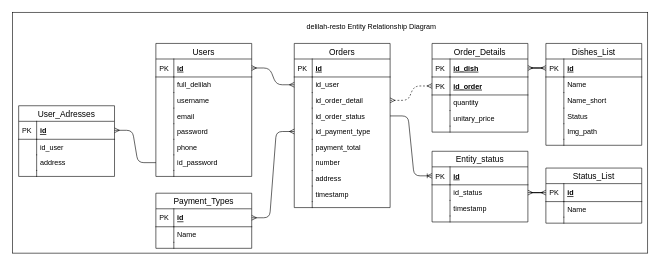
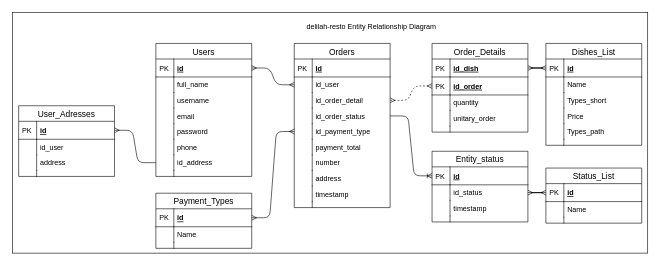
(197, 85) -> (193, 85)
(588, 101) -> (590, 101)
(580, 116) -> (577, 116)
(478, 119) -> (479, 119)
(584, 132) -> (588, 132)
(198, 163) -> (196, 163)
